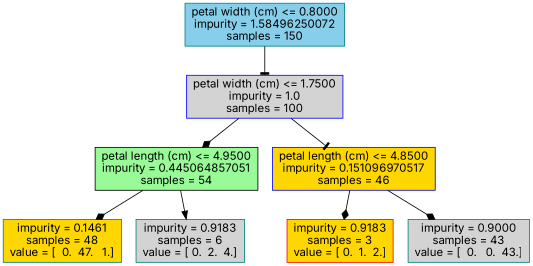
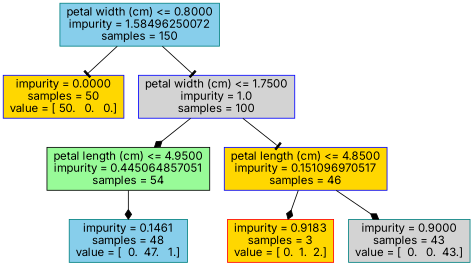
none -> (64, 97)
(62, 241) -> (128, 241)
(190, 241) -> none
